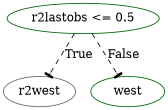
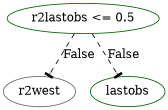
(79, 55) -> (79, 55)
(128, 92) -> (128, 92)
